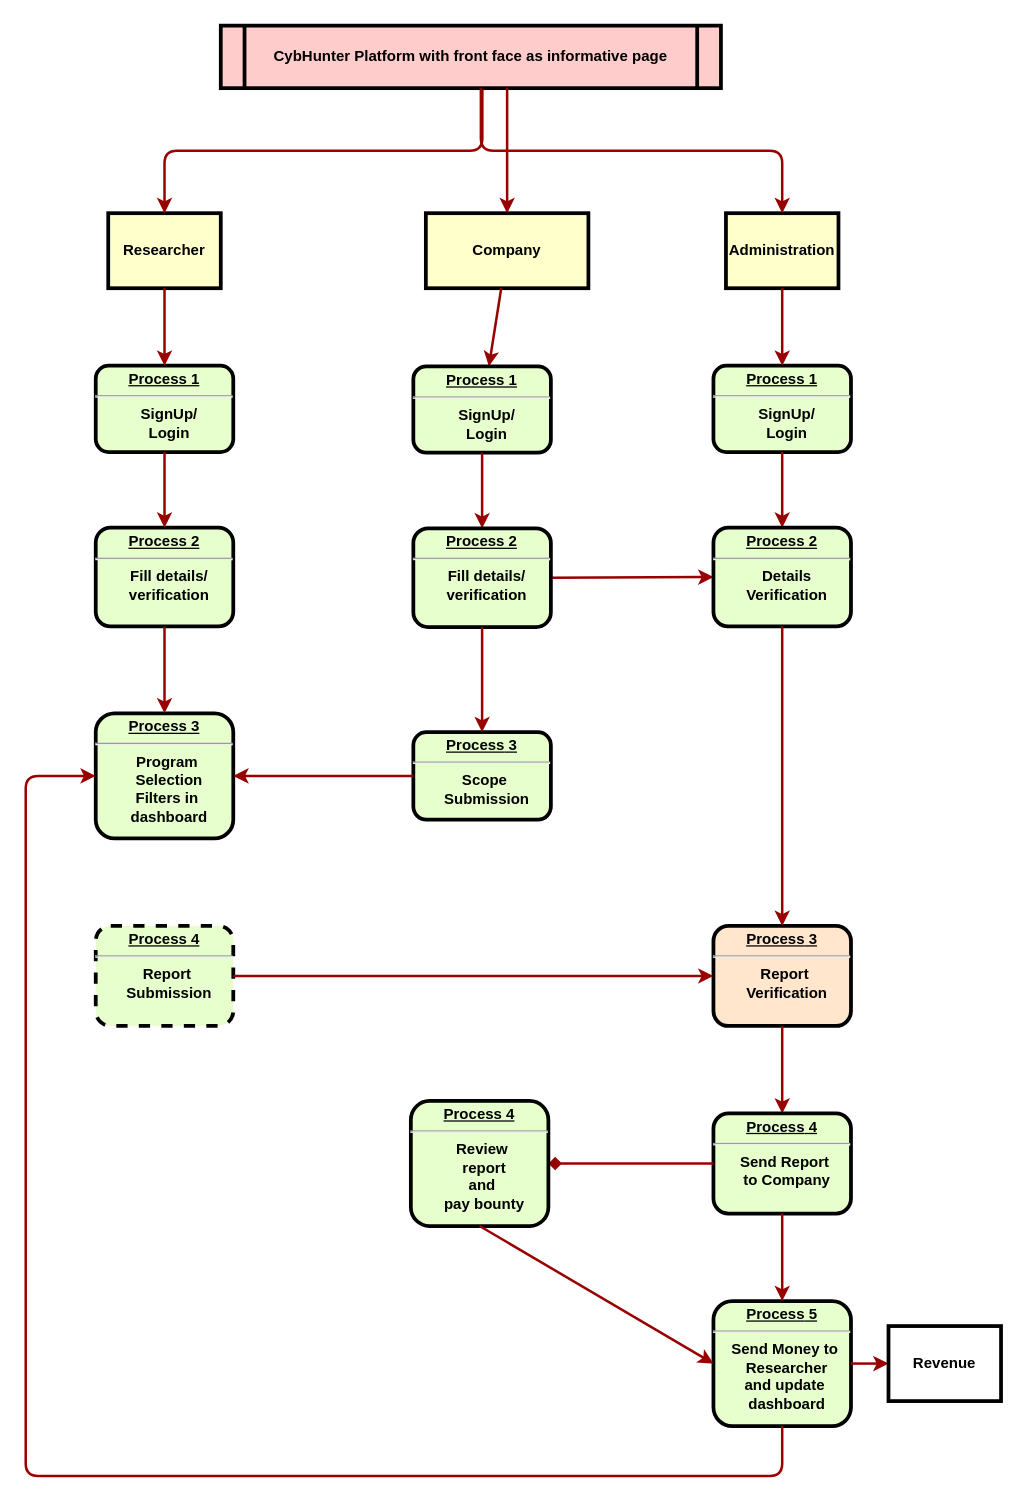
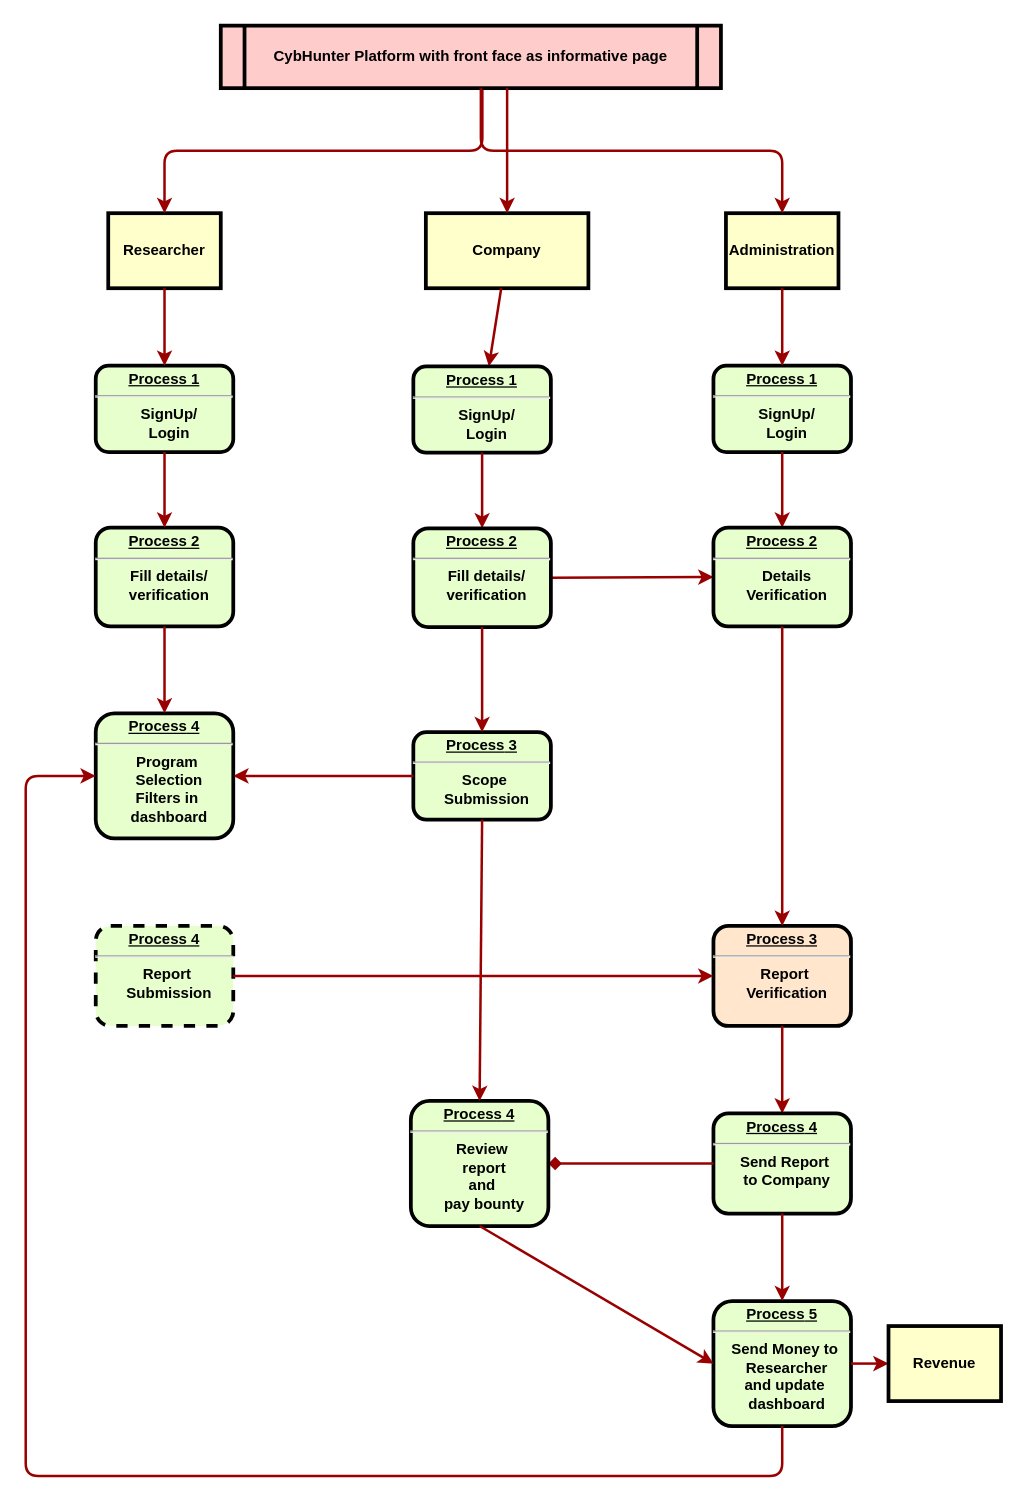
(164, 713) -> (164, 713)
none -> (481, 955)
(944, 1363) -> (944, 1363)
